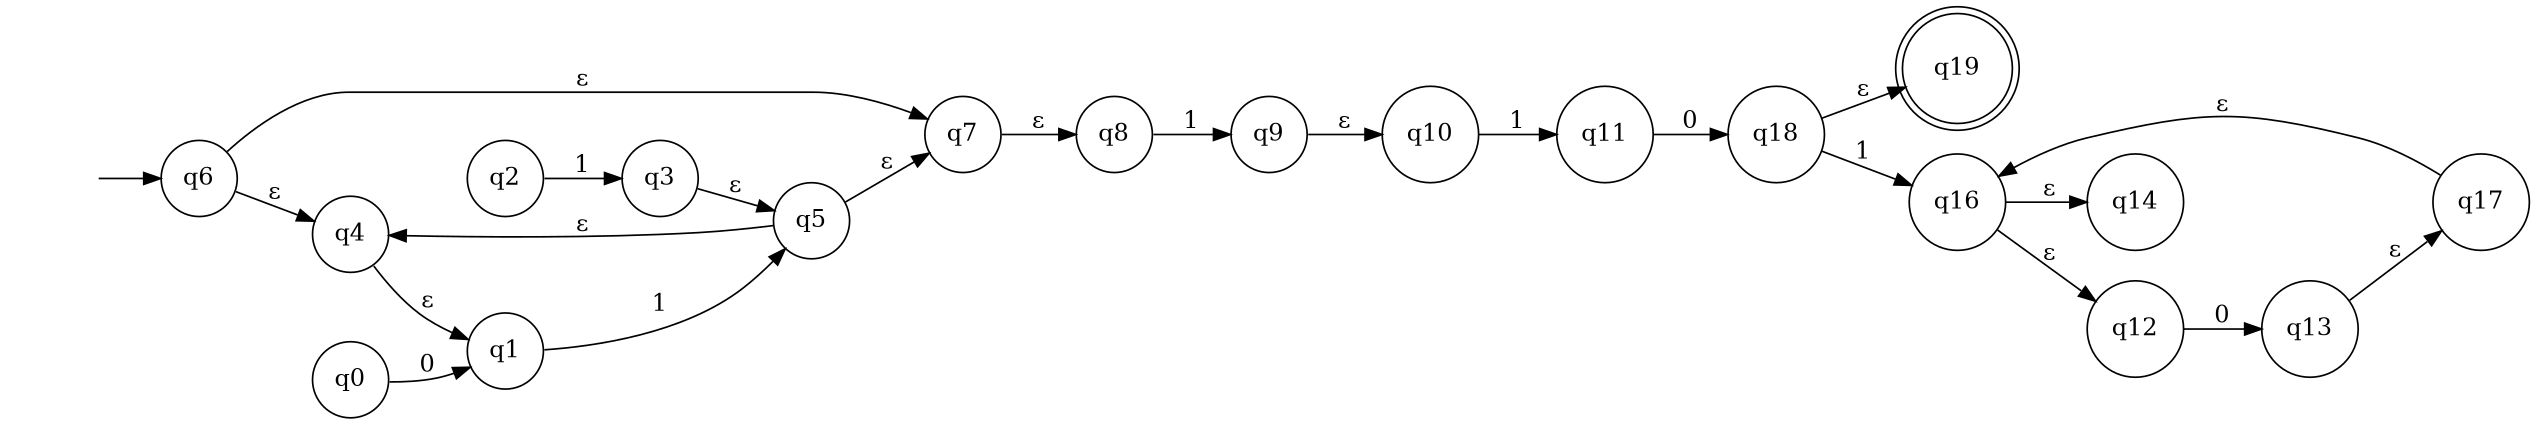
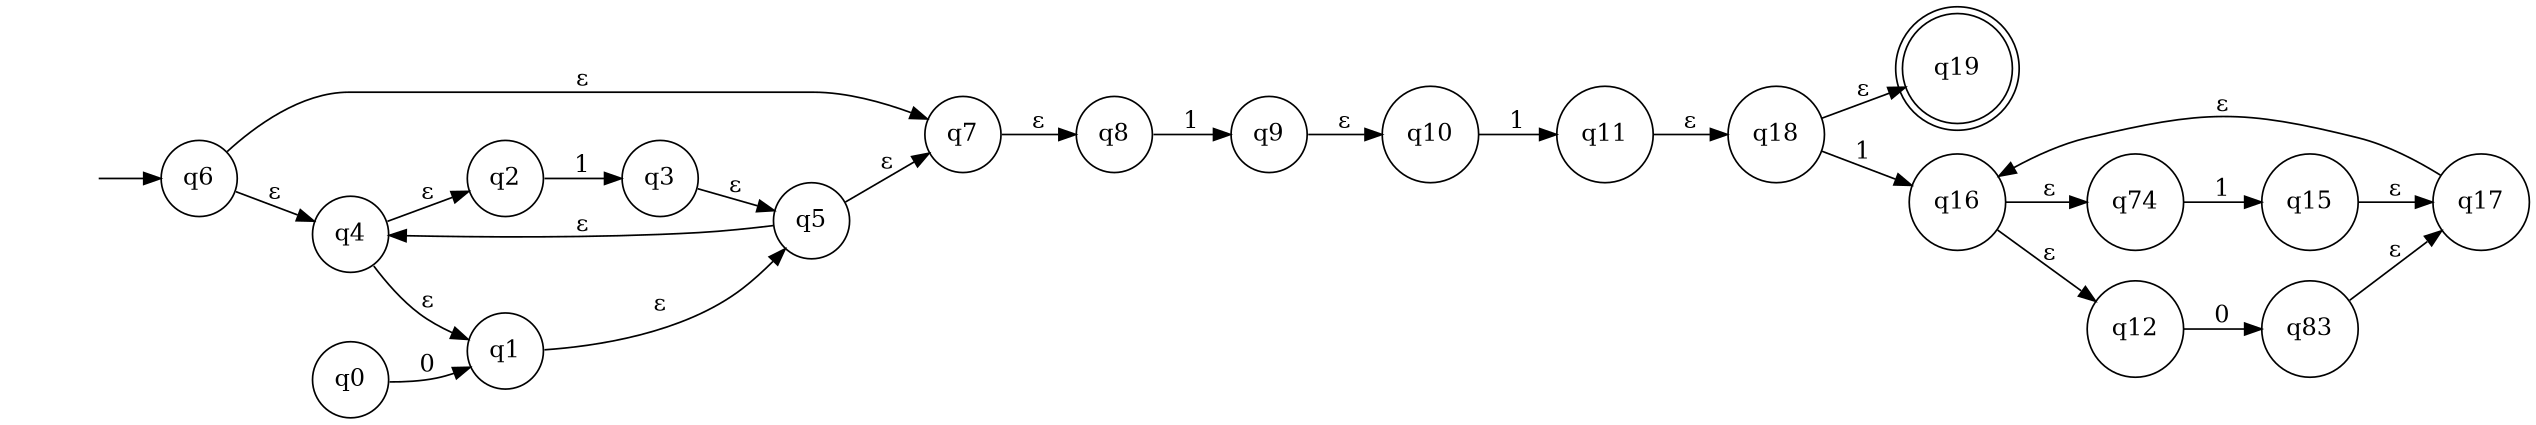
(1691, 122) -> (1691, 122)
(2135, 202) -> (2135, 202)
none -> (2310, 202)
none -> (420, 209)
(660, 305) -> (660, 305)
(2310, 329) -> (2310, 329)
